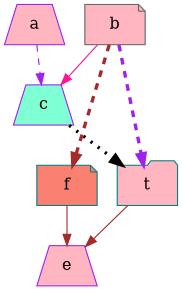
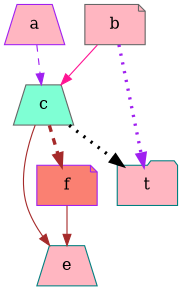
(93, 99) -> (54, 140)
(130, 99) -> (130, 99)
(44, 105) -> (44, 105)
(67, 185) -> (67, 185)
(111, 222) -> (24, 182)
(67, 266) -> (67, 266)
